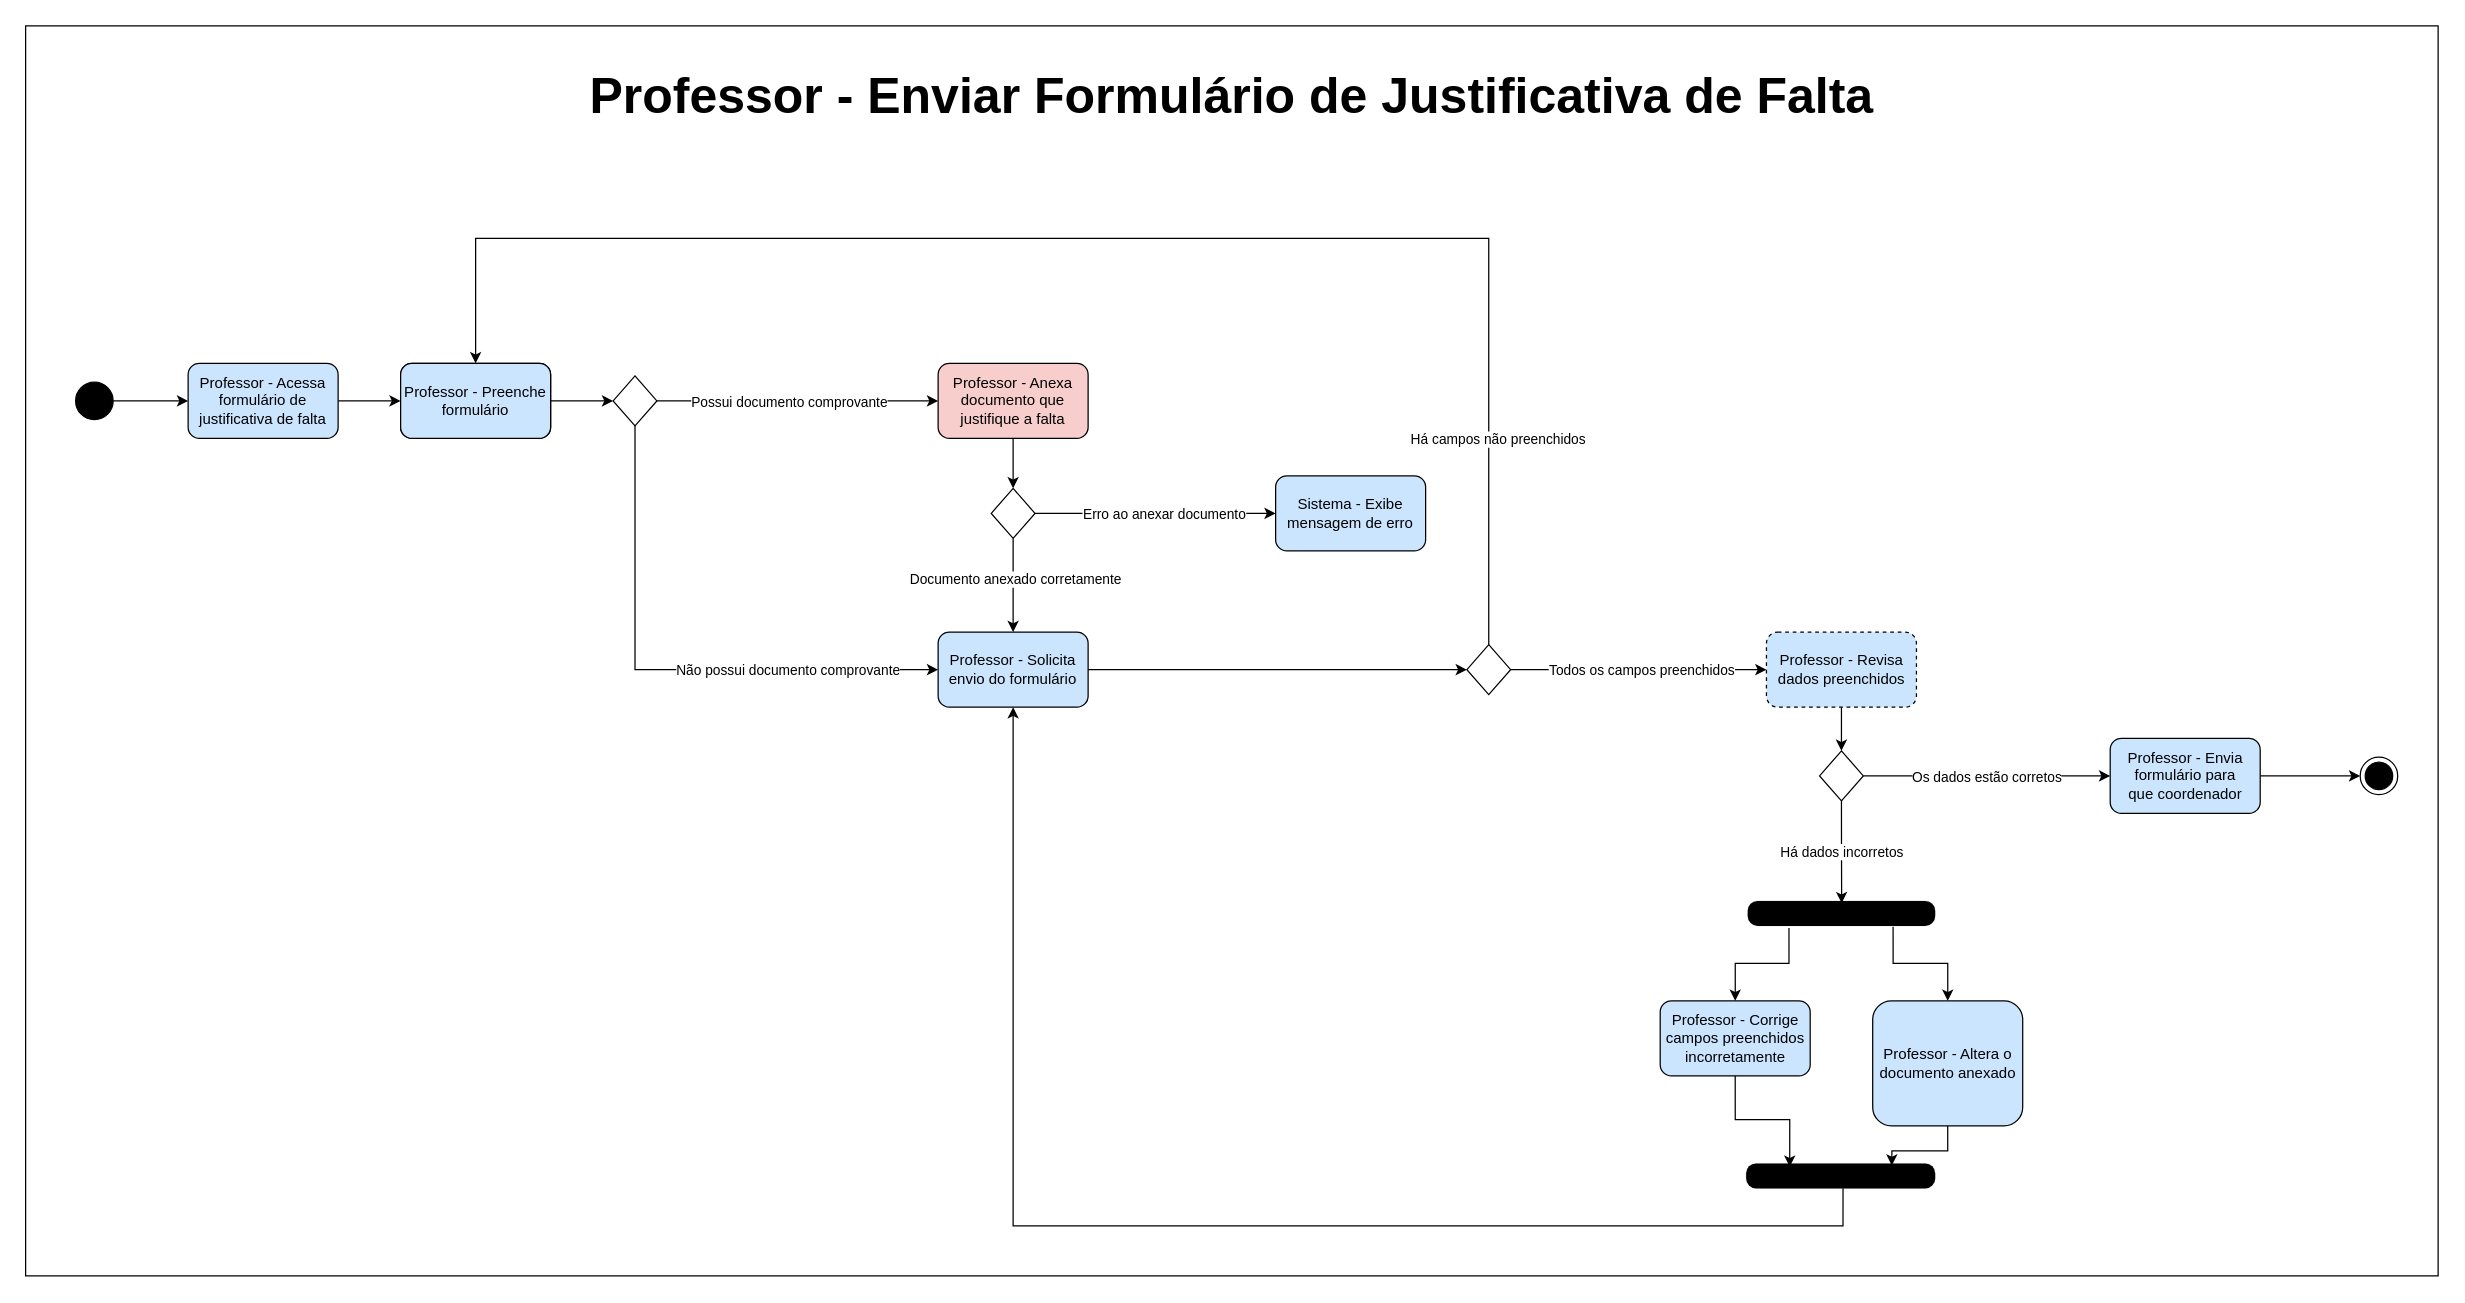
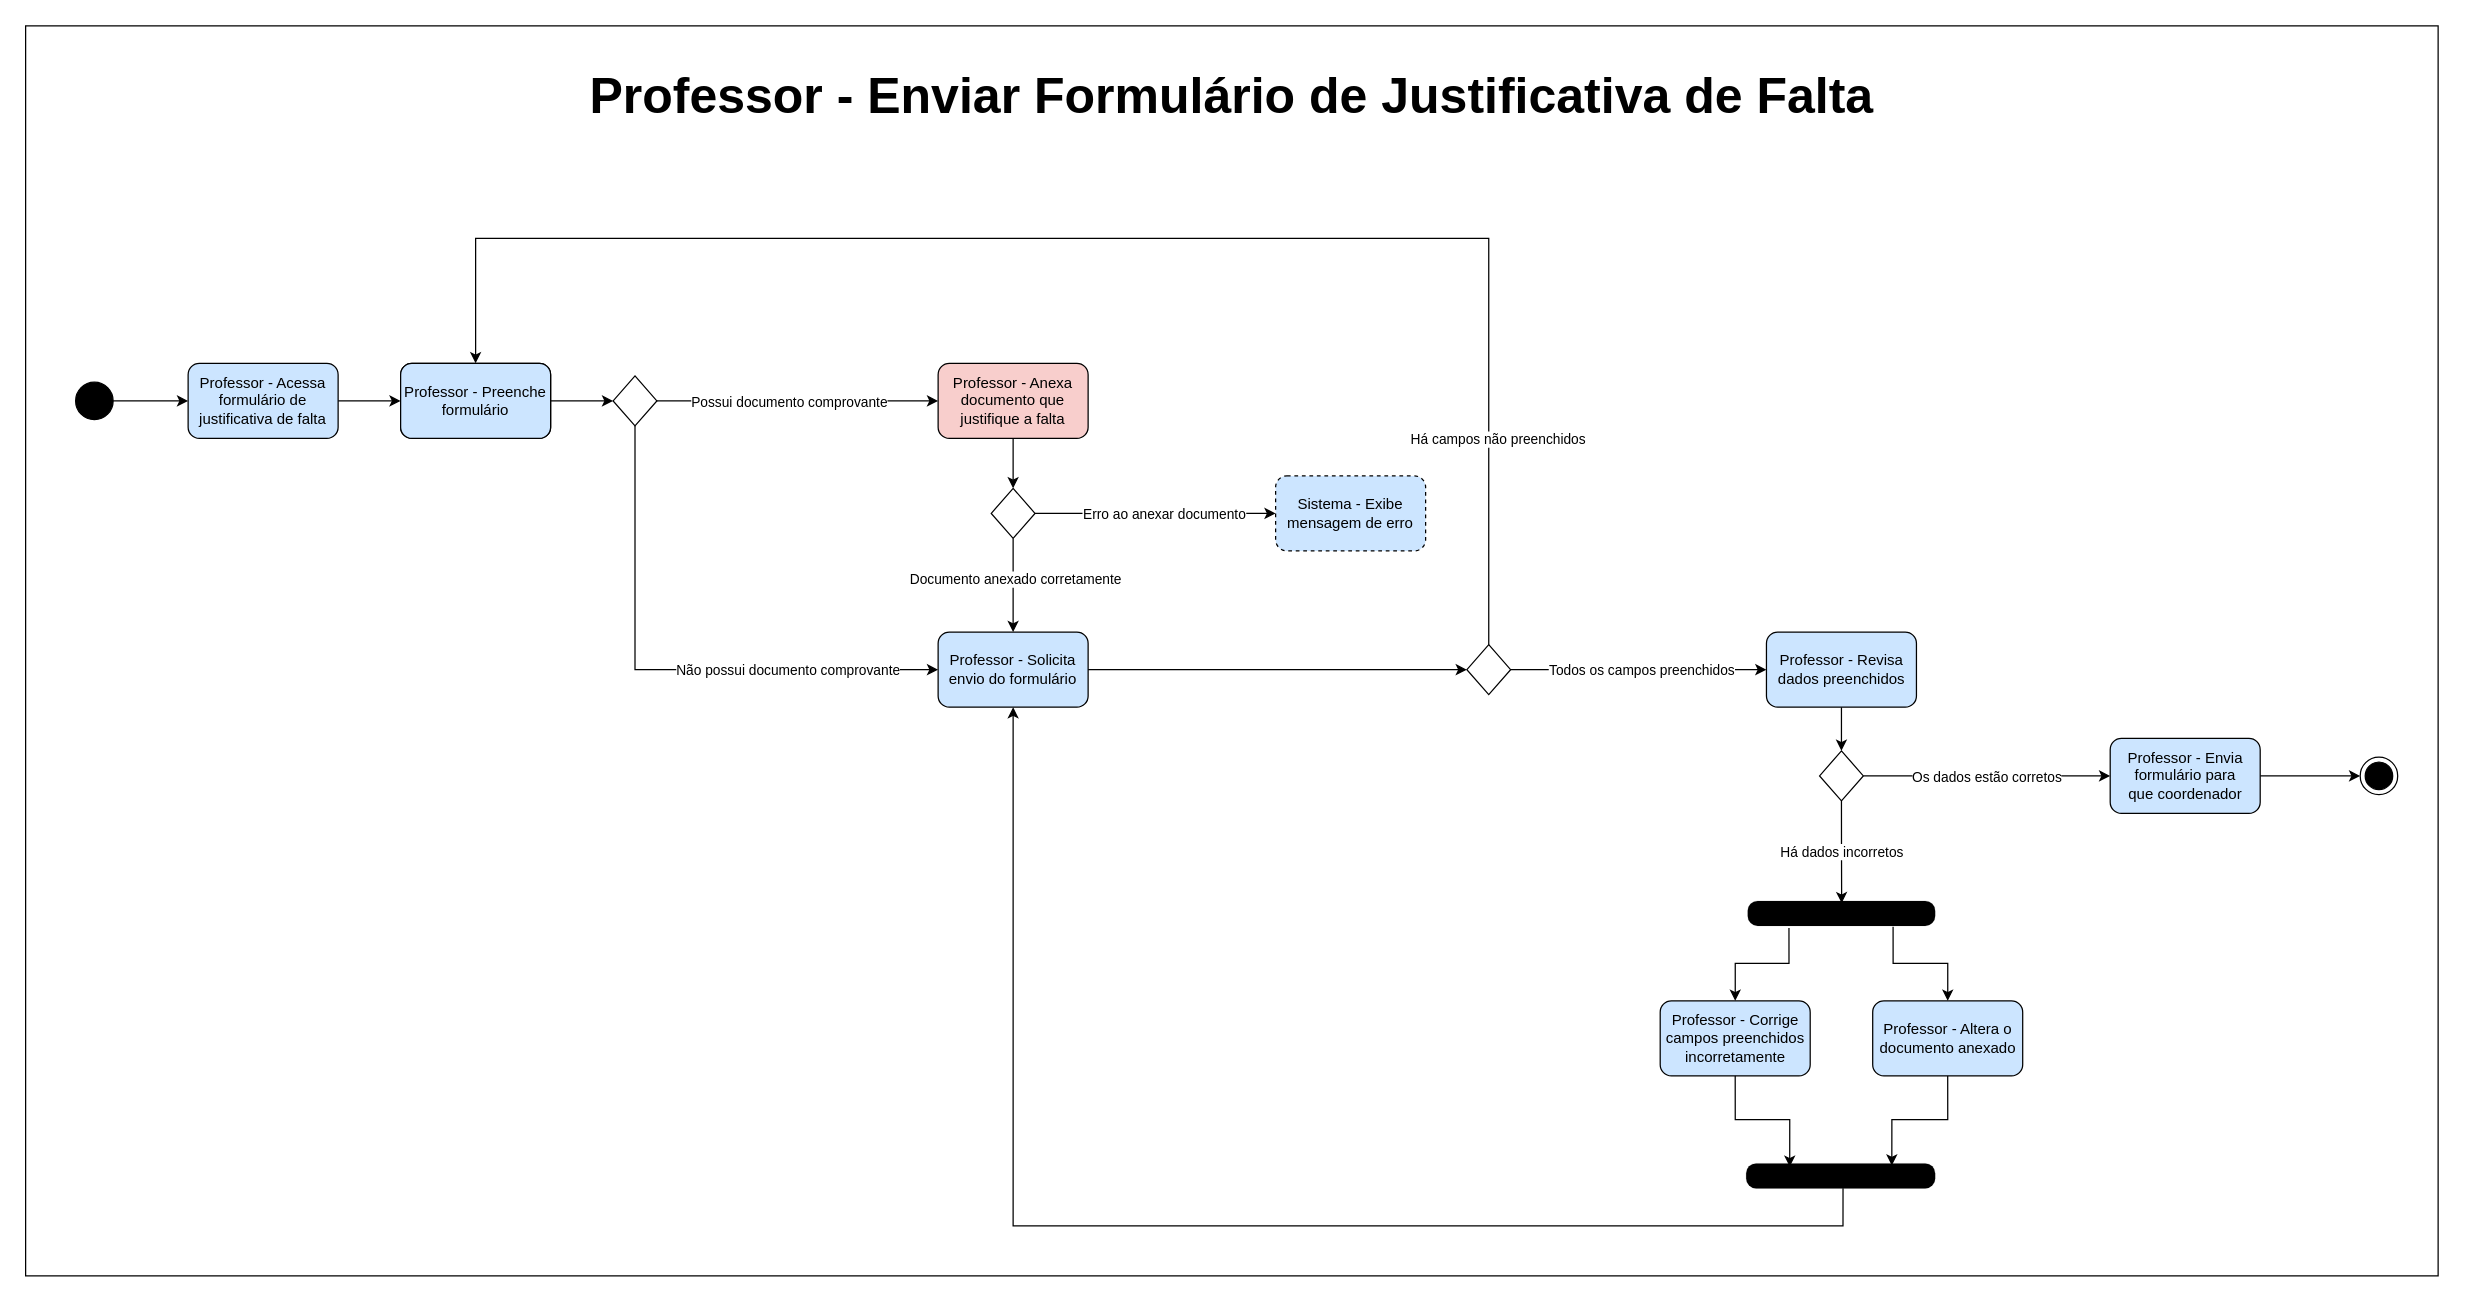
(1351, 513) -> (1351, 513)
(1841, 669) -> (1841, 669)
(1948, 1063) -> (1948, 1038)
